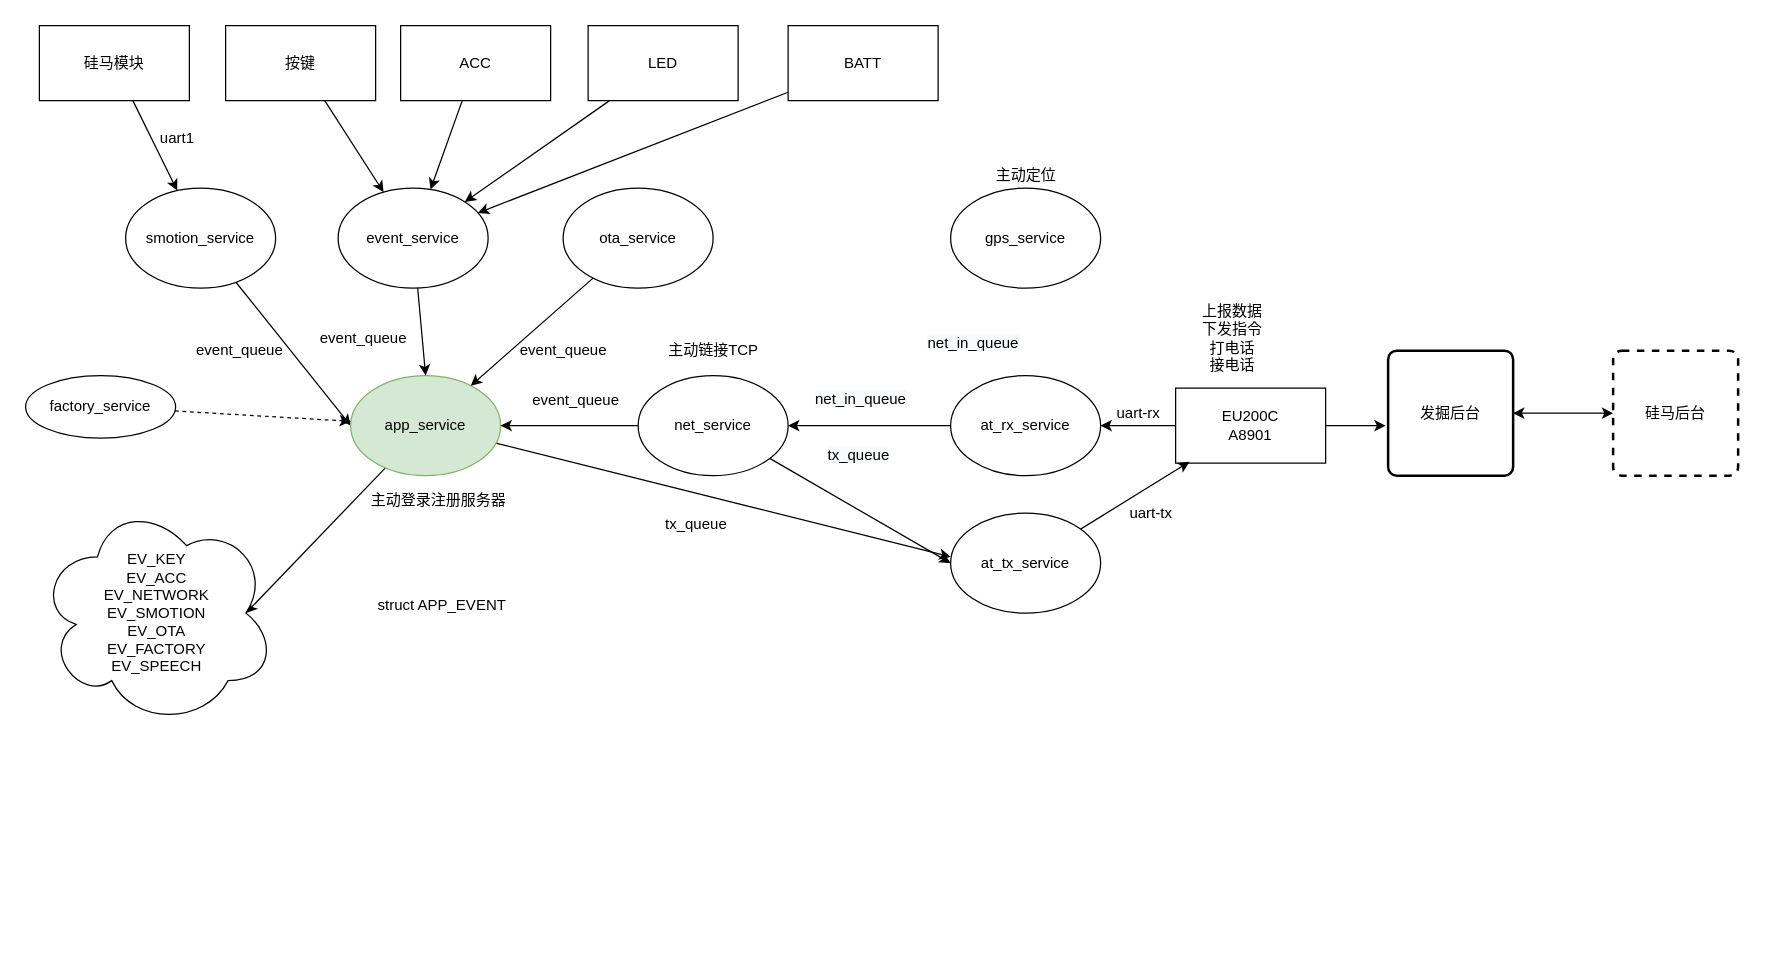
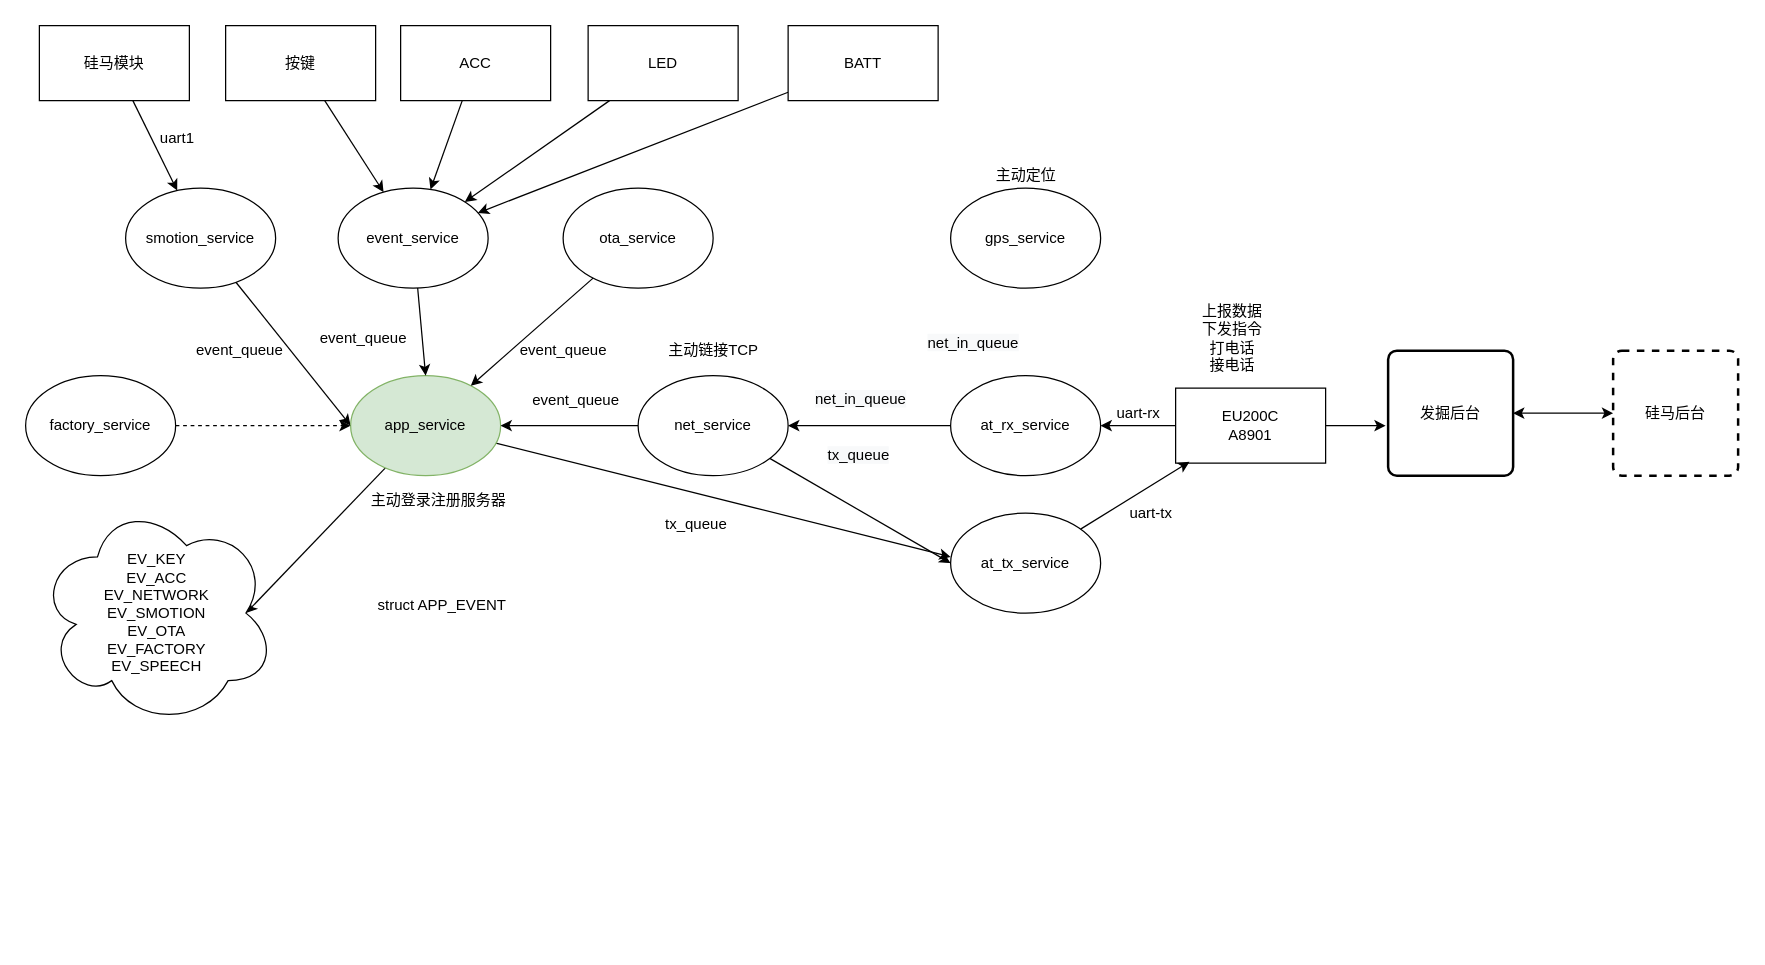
(101, 407) -> (101, 426)
